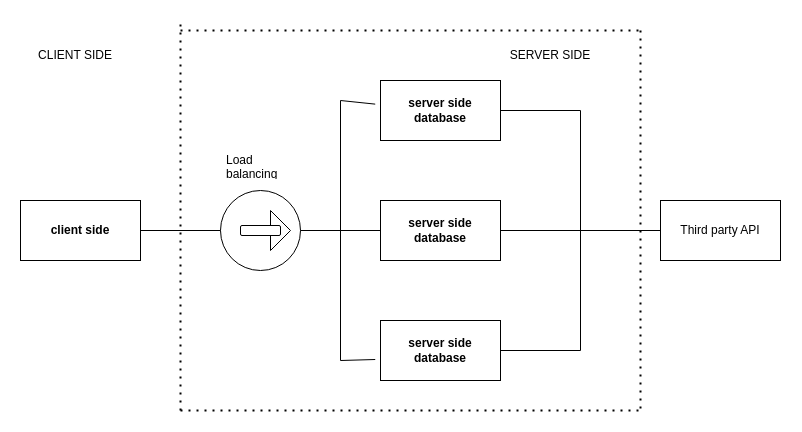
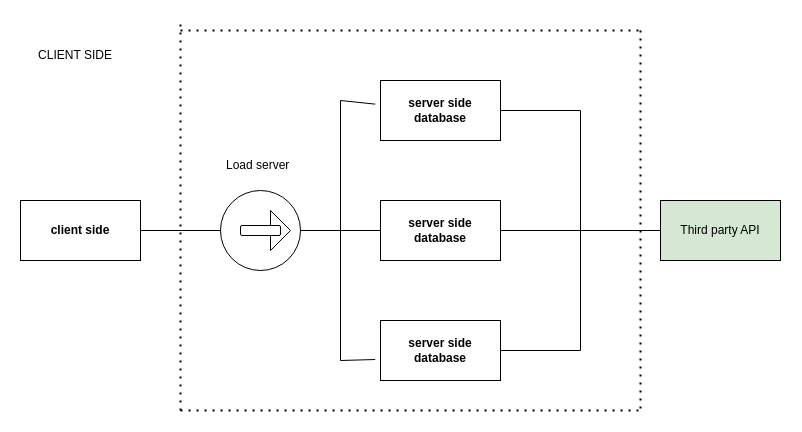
(551, 56) -> none
(262, 166) -> (262, 166)
(721, 231) -> (721, 231)
